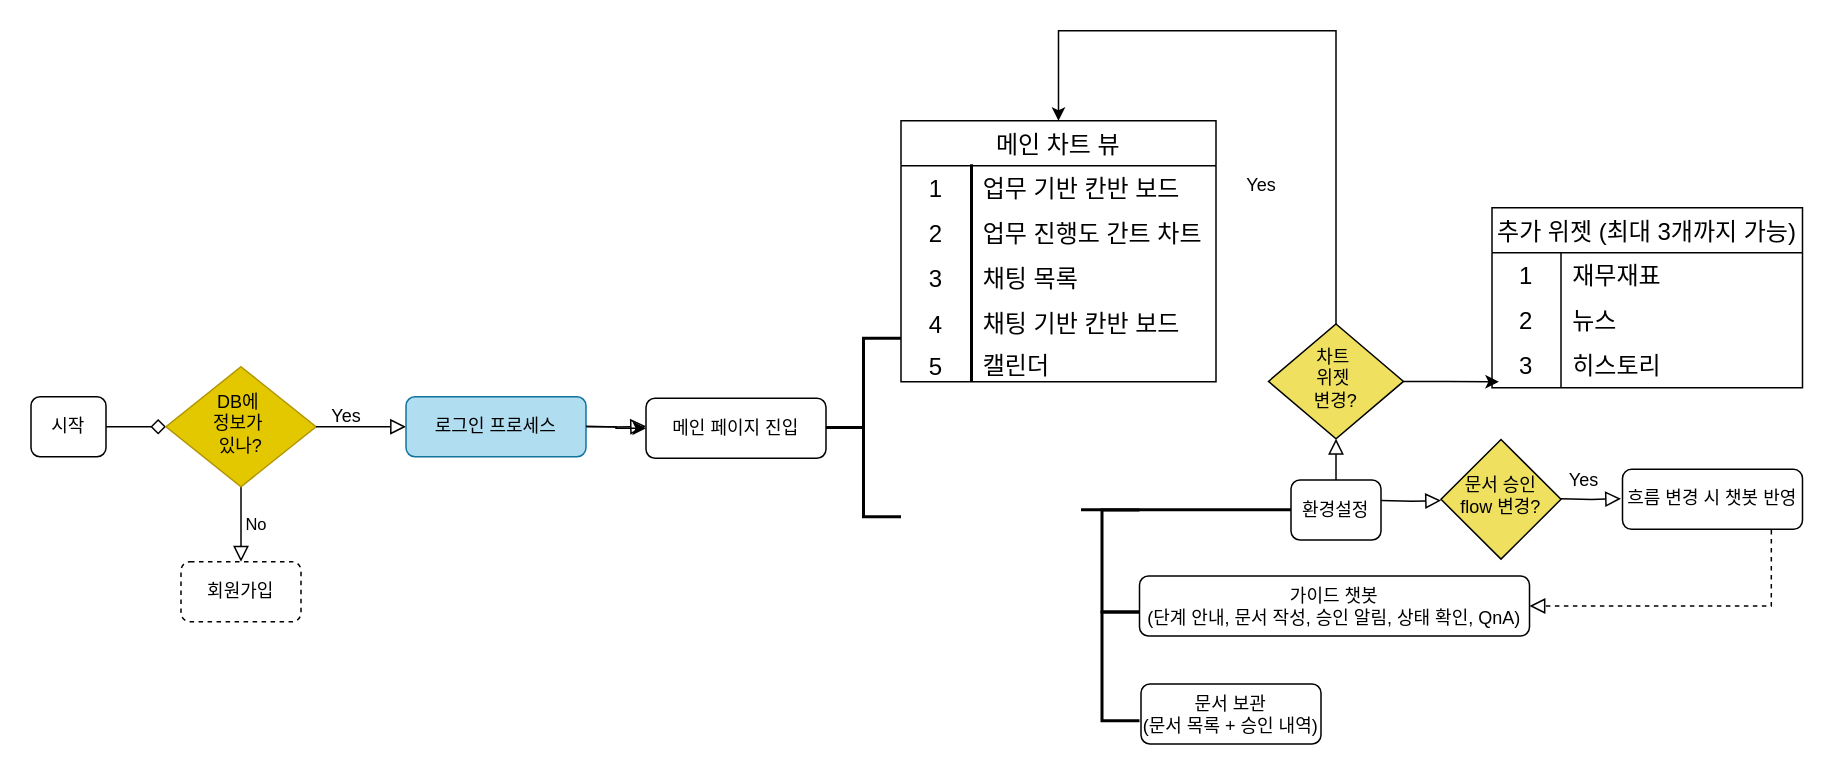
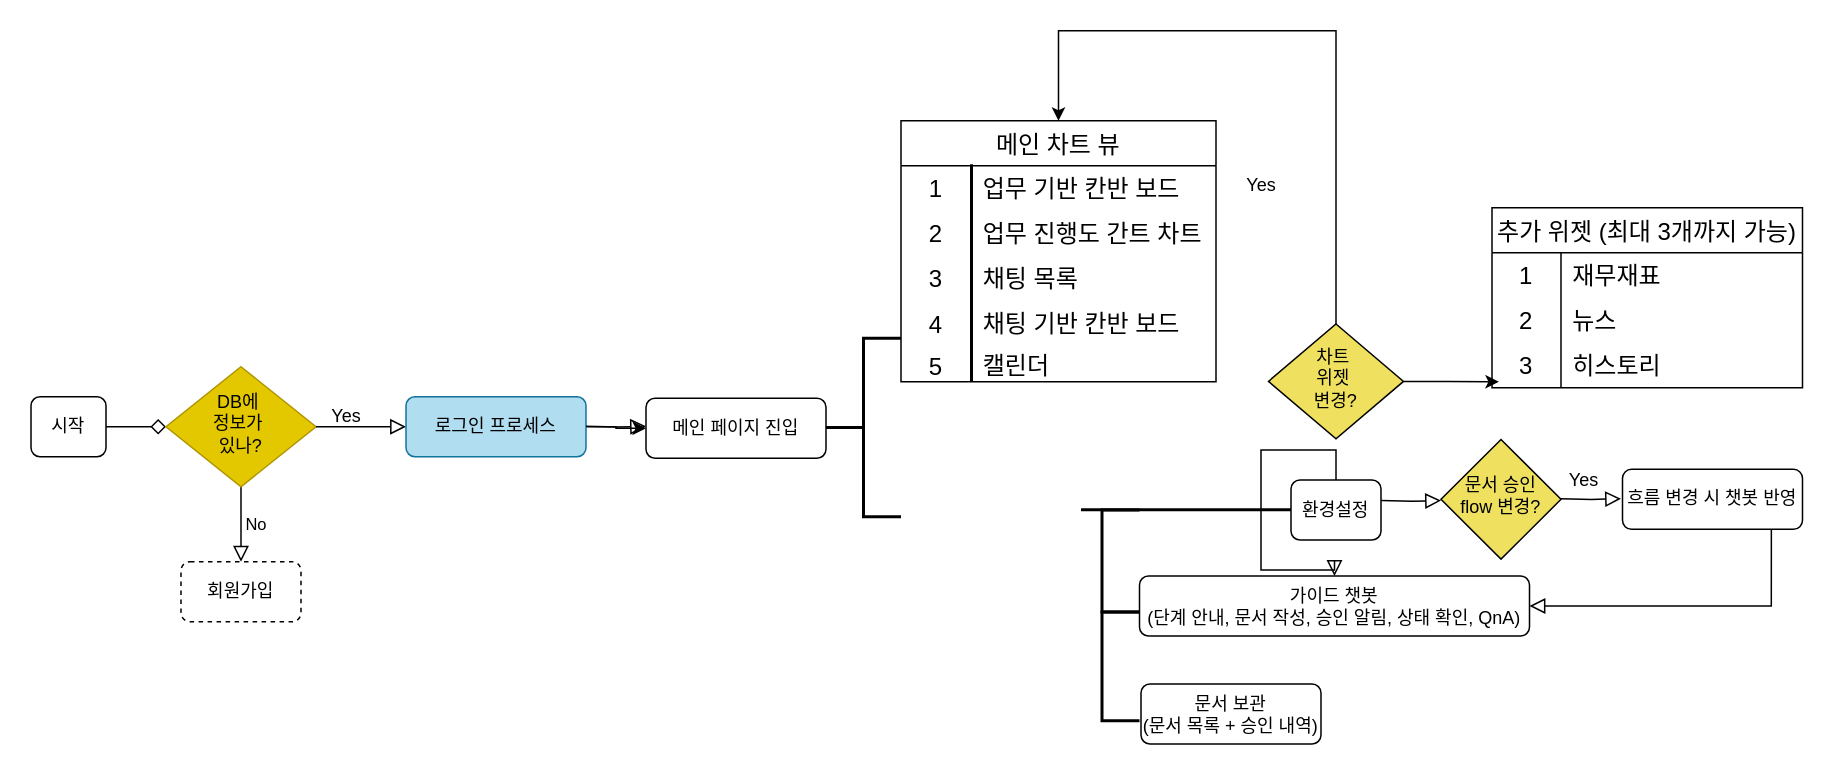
(1336, 455) -> (1261, 512)
(1697, 606) -> (1697, 606)
